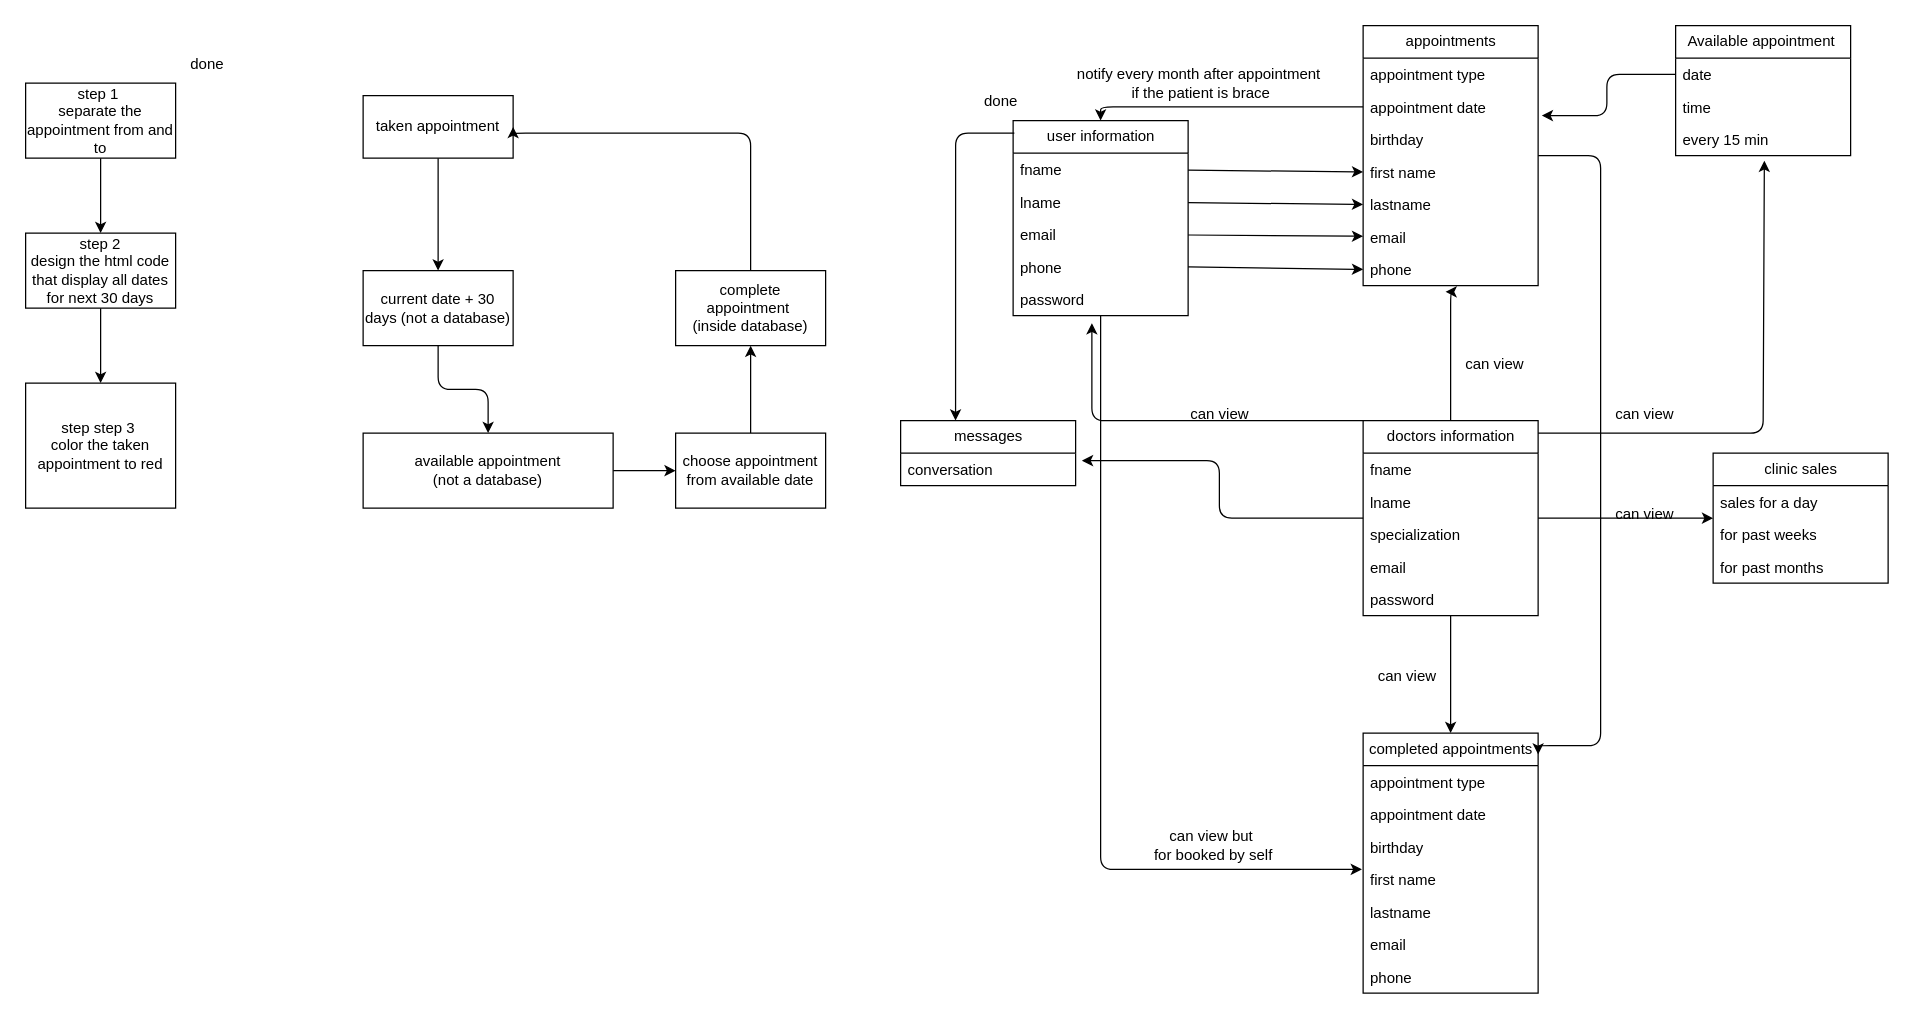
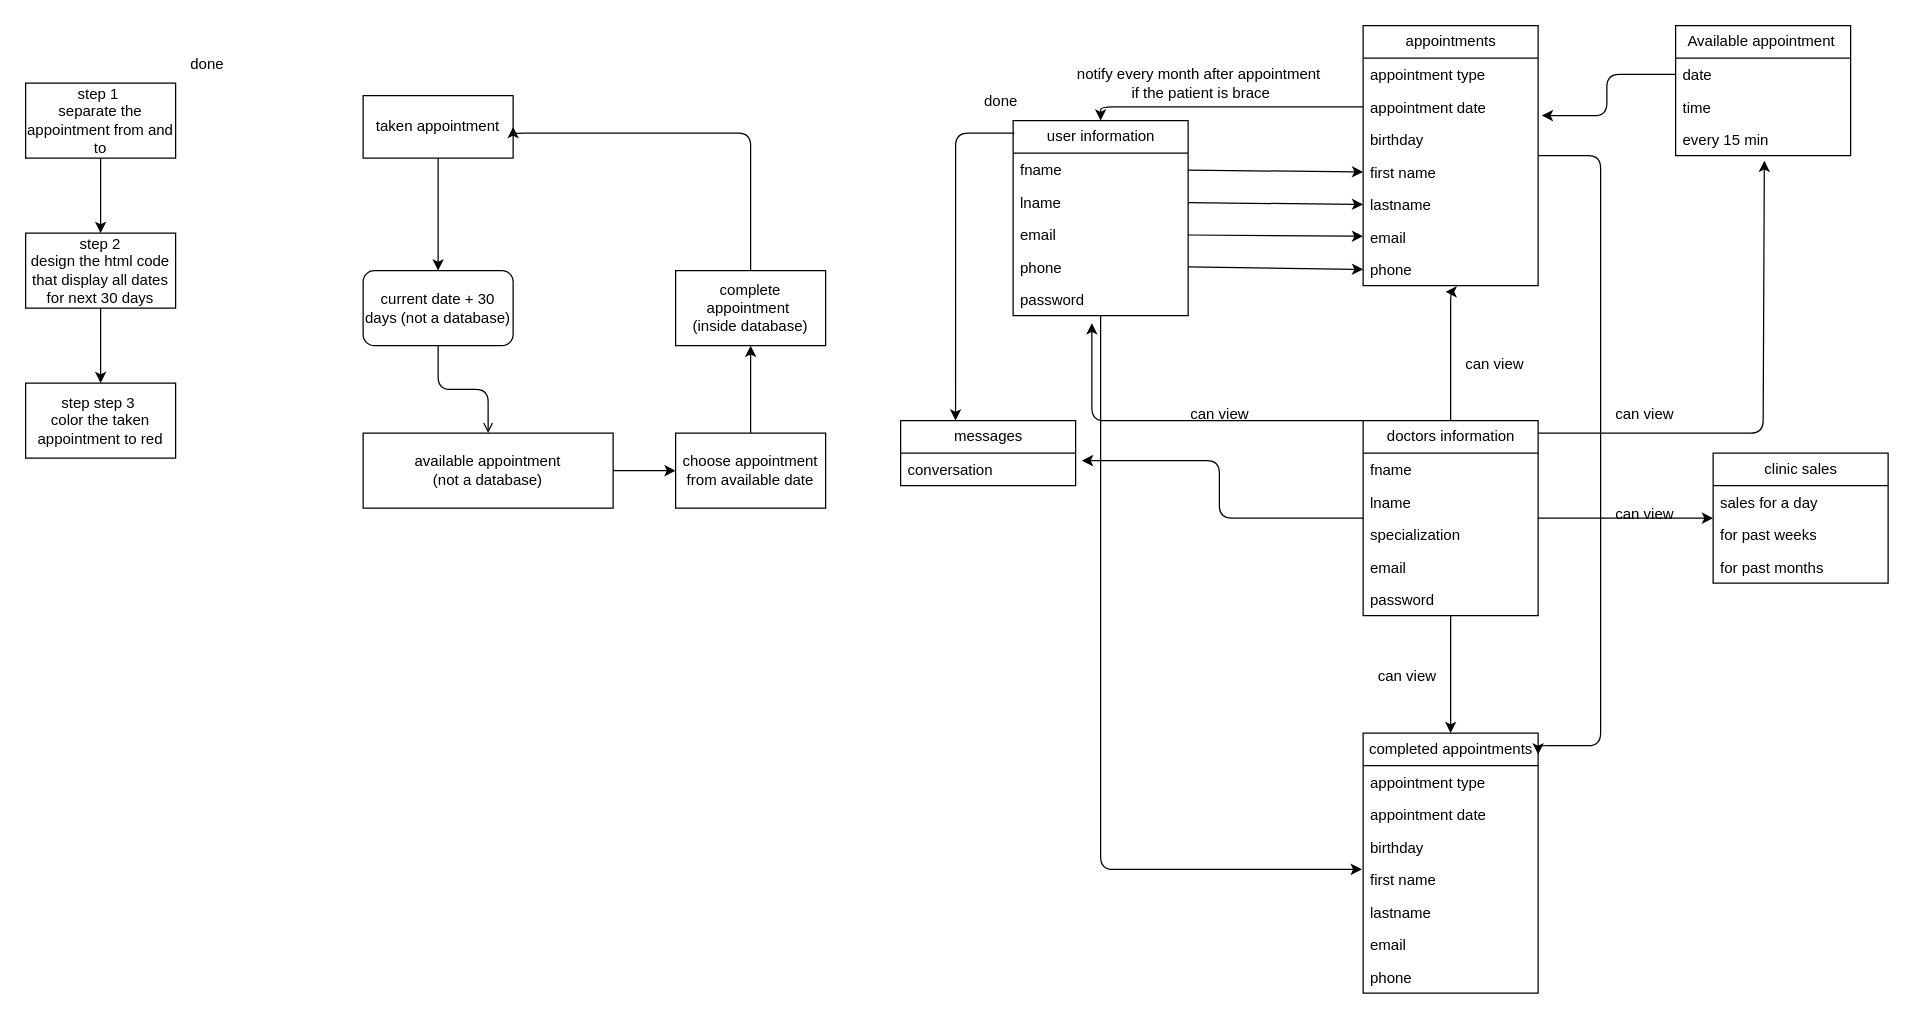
(438, 308) -> (438, 308)
(488, 423) -> (488, 425)
(101, 446) -> (101, 421)
(1213, 846) -> none
